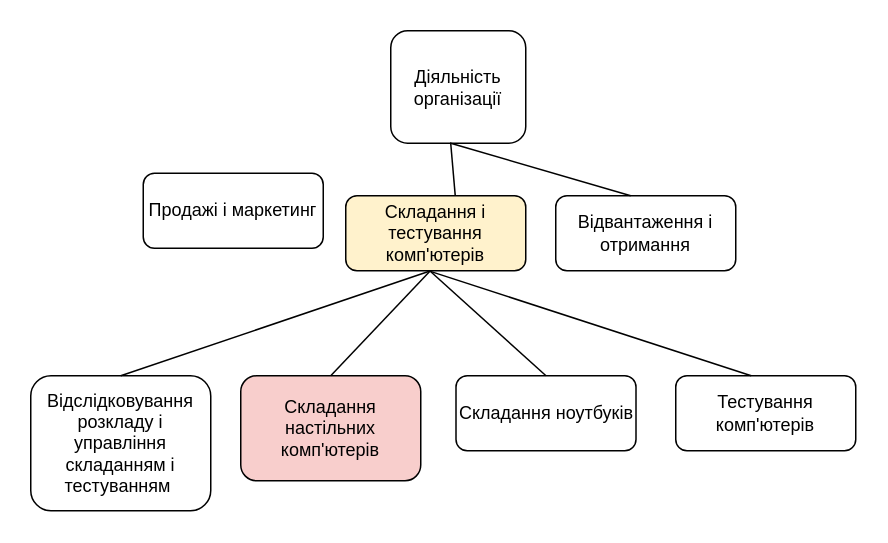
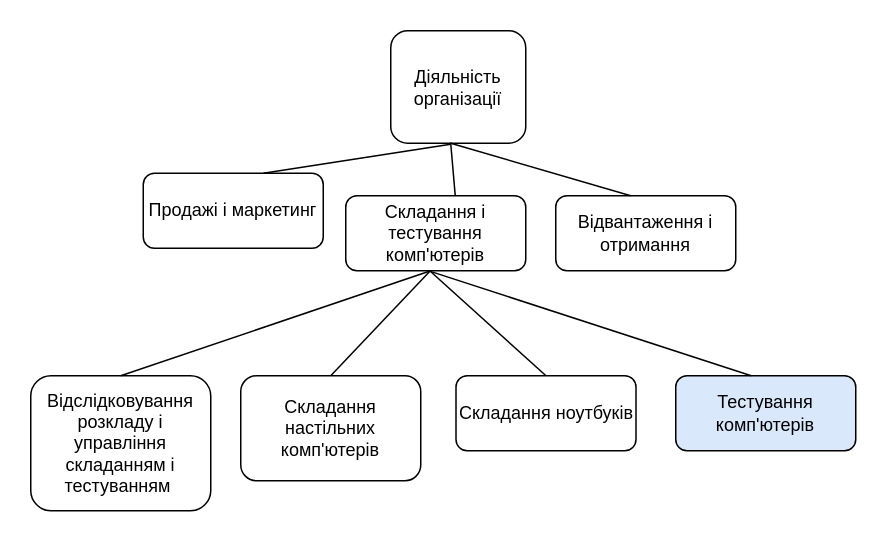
none -> (357, 159)
(436, 233) -> (436, 233)
(766, 413) -> (766, 413)
(331, 428) -> (331, 428)
